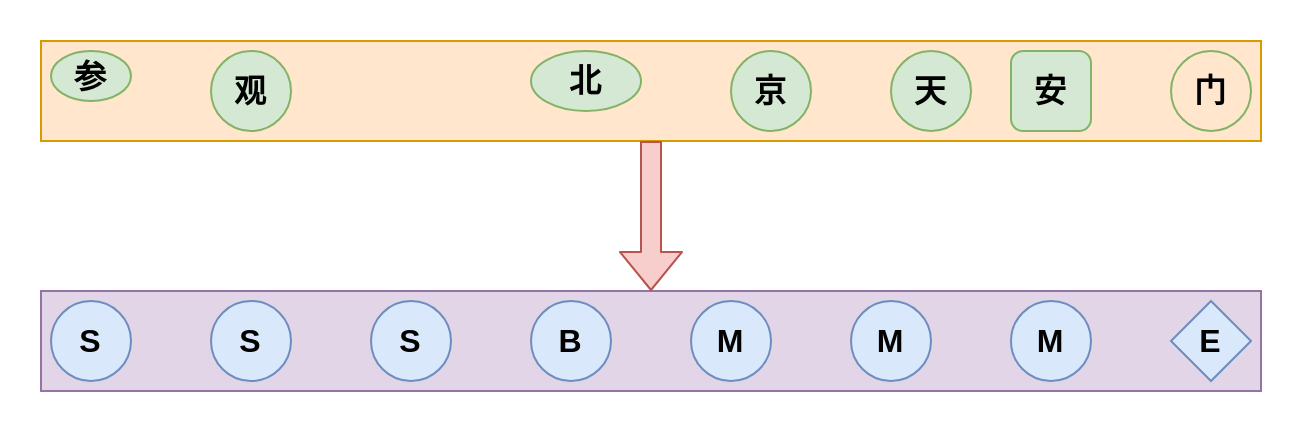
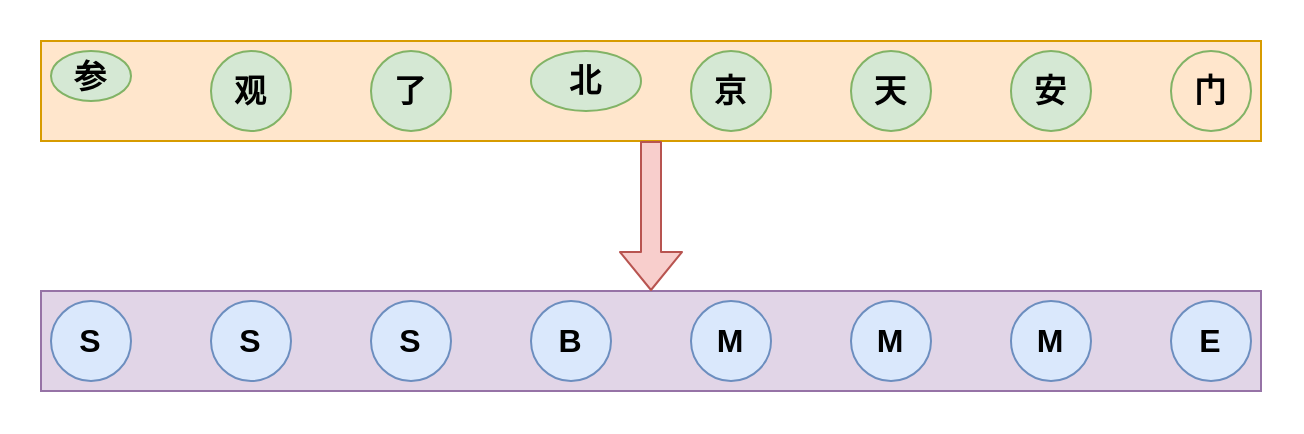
none -> (411, 91)
(771, 91) -> (731, 91)
(931, 91) -> (891, 91)
(1051, 91) -> (1051, 91)
(1211, 341) -> (1211, 341)
